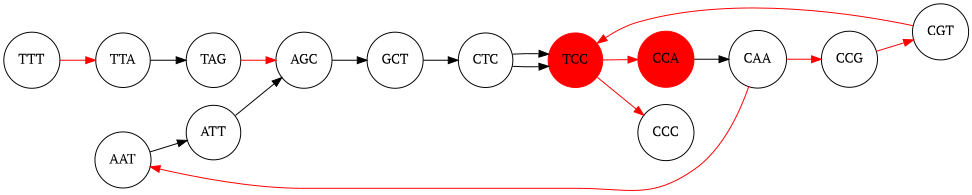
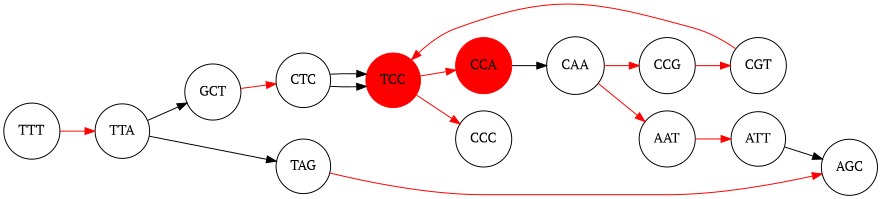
(345, 60) -> (163, 114)
(436, 60) -> (254, 87)
(164, 148) -> (708, 139)
